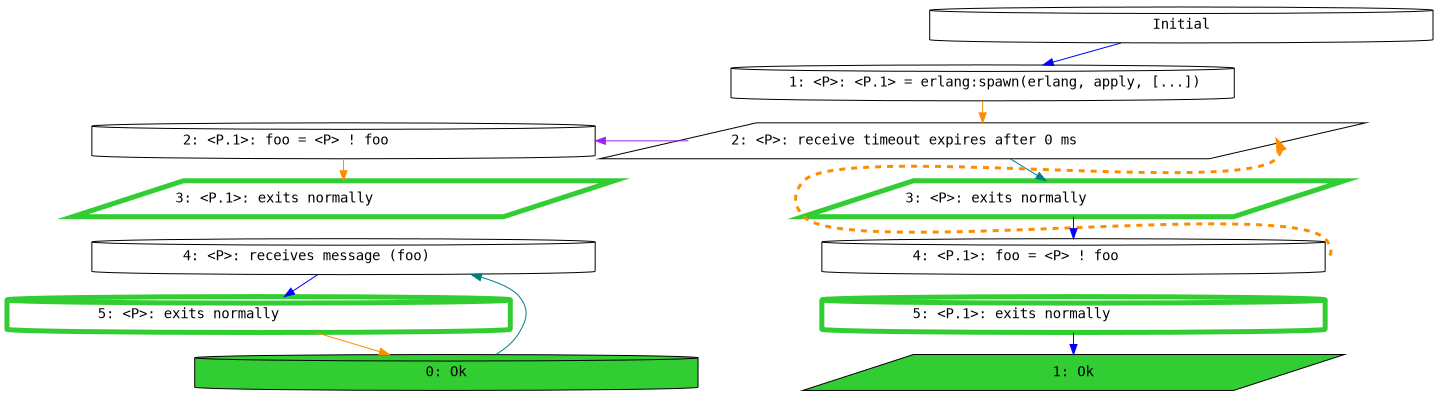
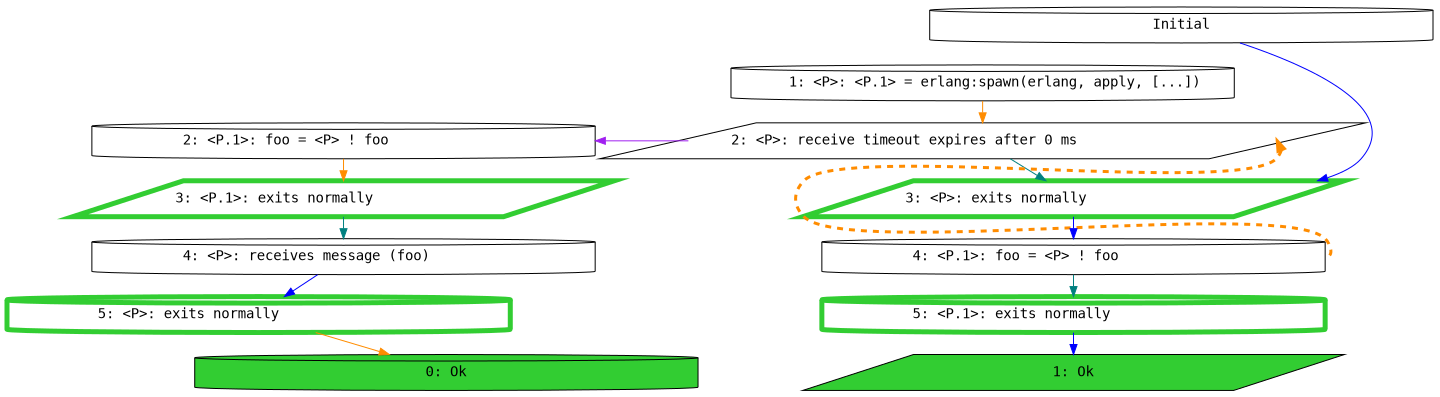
(1087, 53) -> (1345, 93)
none -> (1074, 281)
(526, 309) -> (344, 223)
